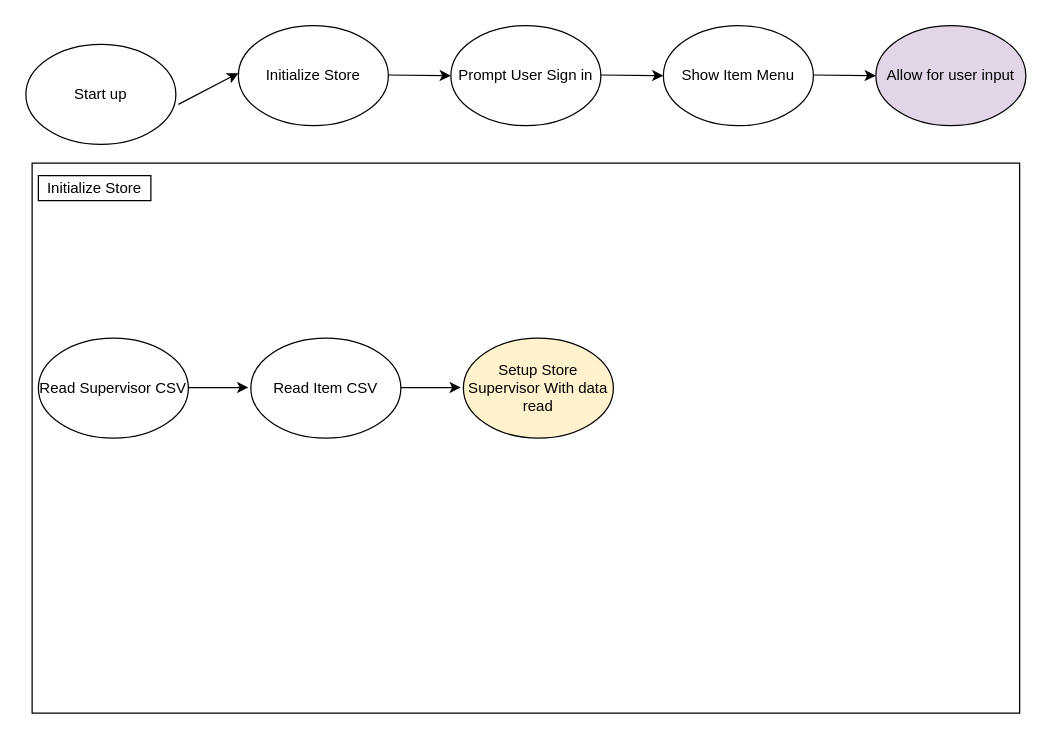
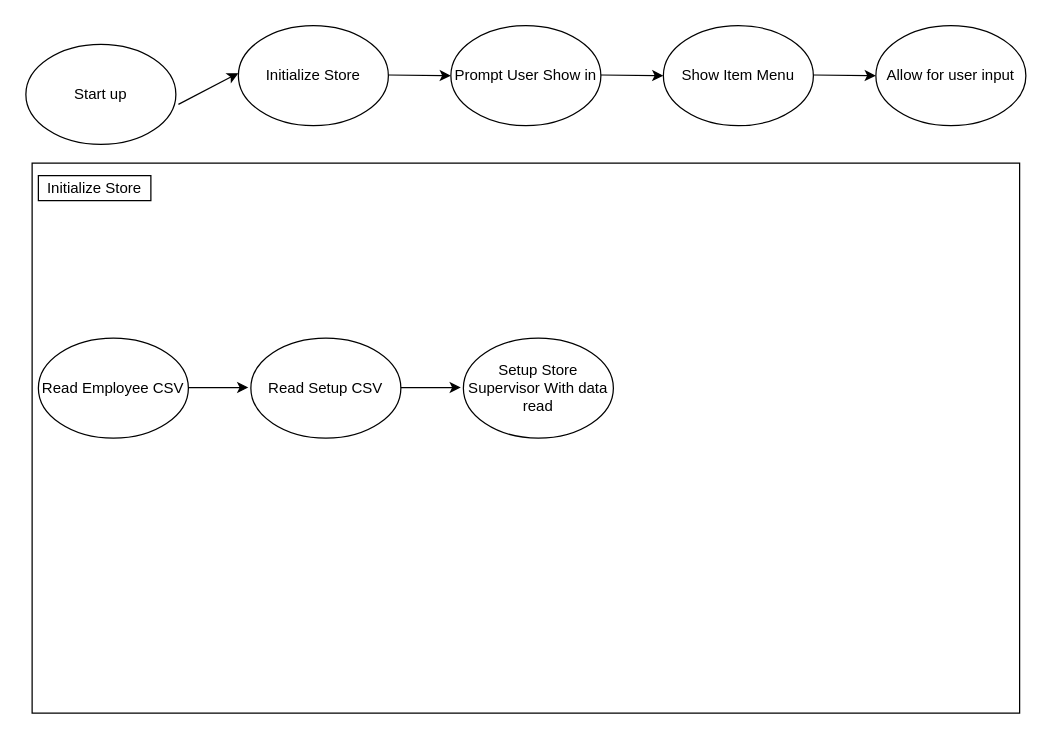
(526, 76) -> (526, 76)
(951, 76) -> (951, 76)
(113, 388) -> (113, 388)
(326, 388) -> (326, 388)
(538, 388) -> (538, 388)
